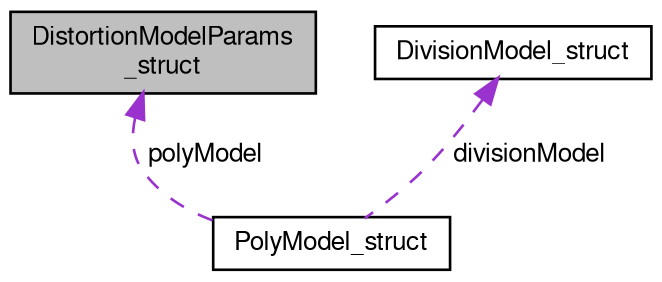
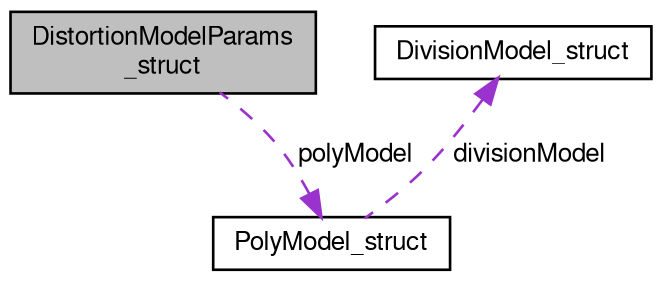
(153, 183) -> (271, 138)
